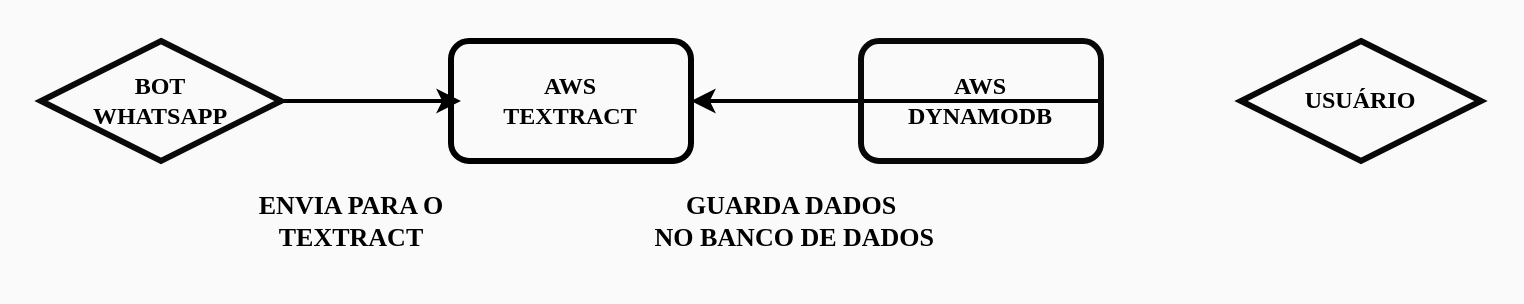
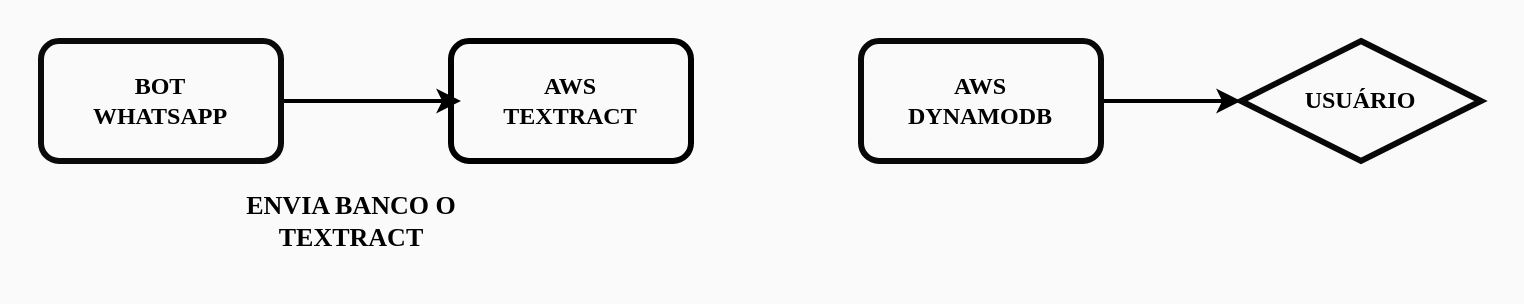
(161, 101) -> (161, 101)
(904, 101) -> (1163, 101)
(352, 221) -> (352, 221)
(791, 221) -> none
